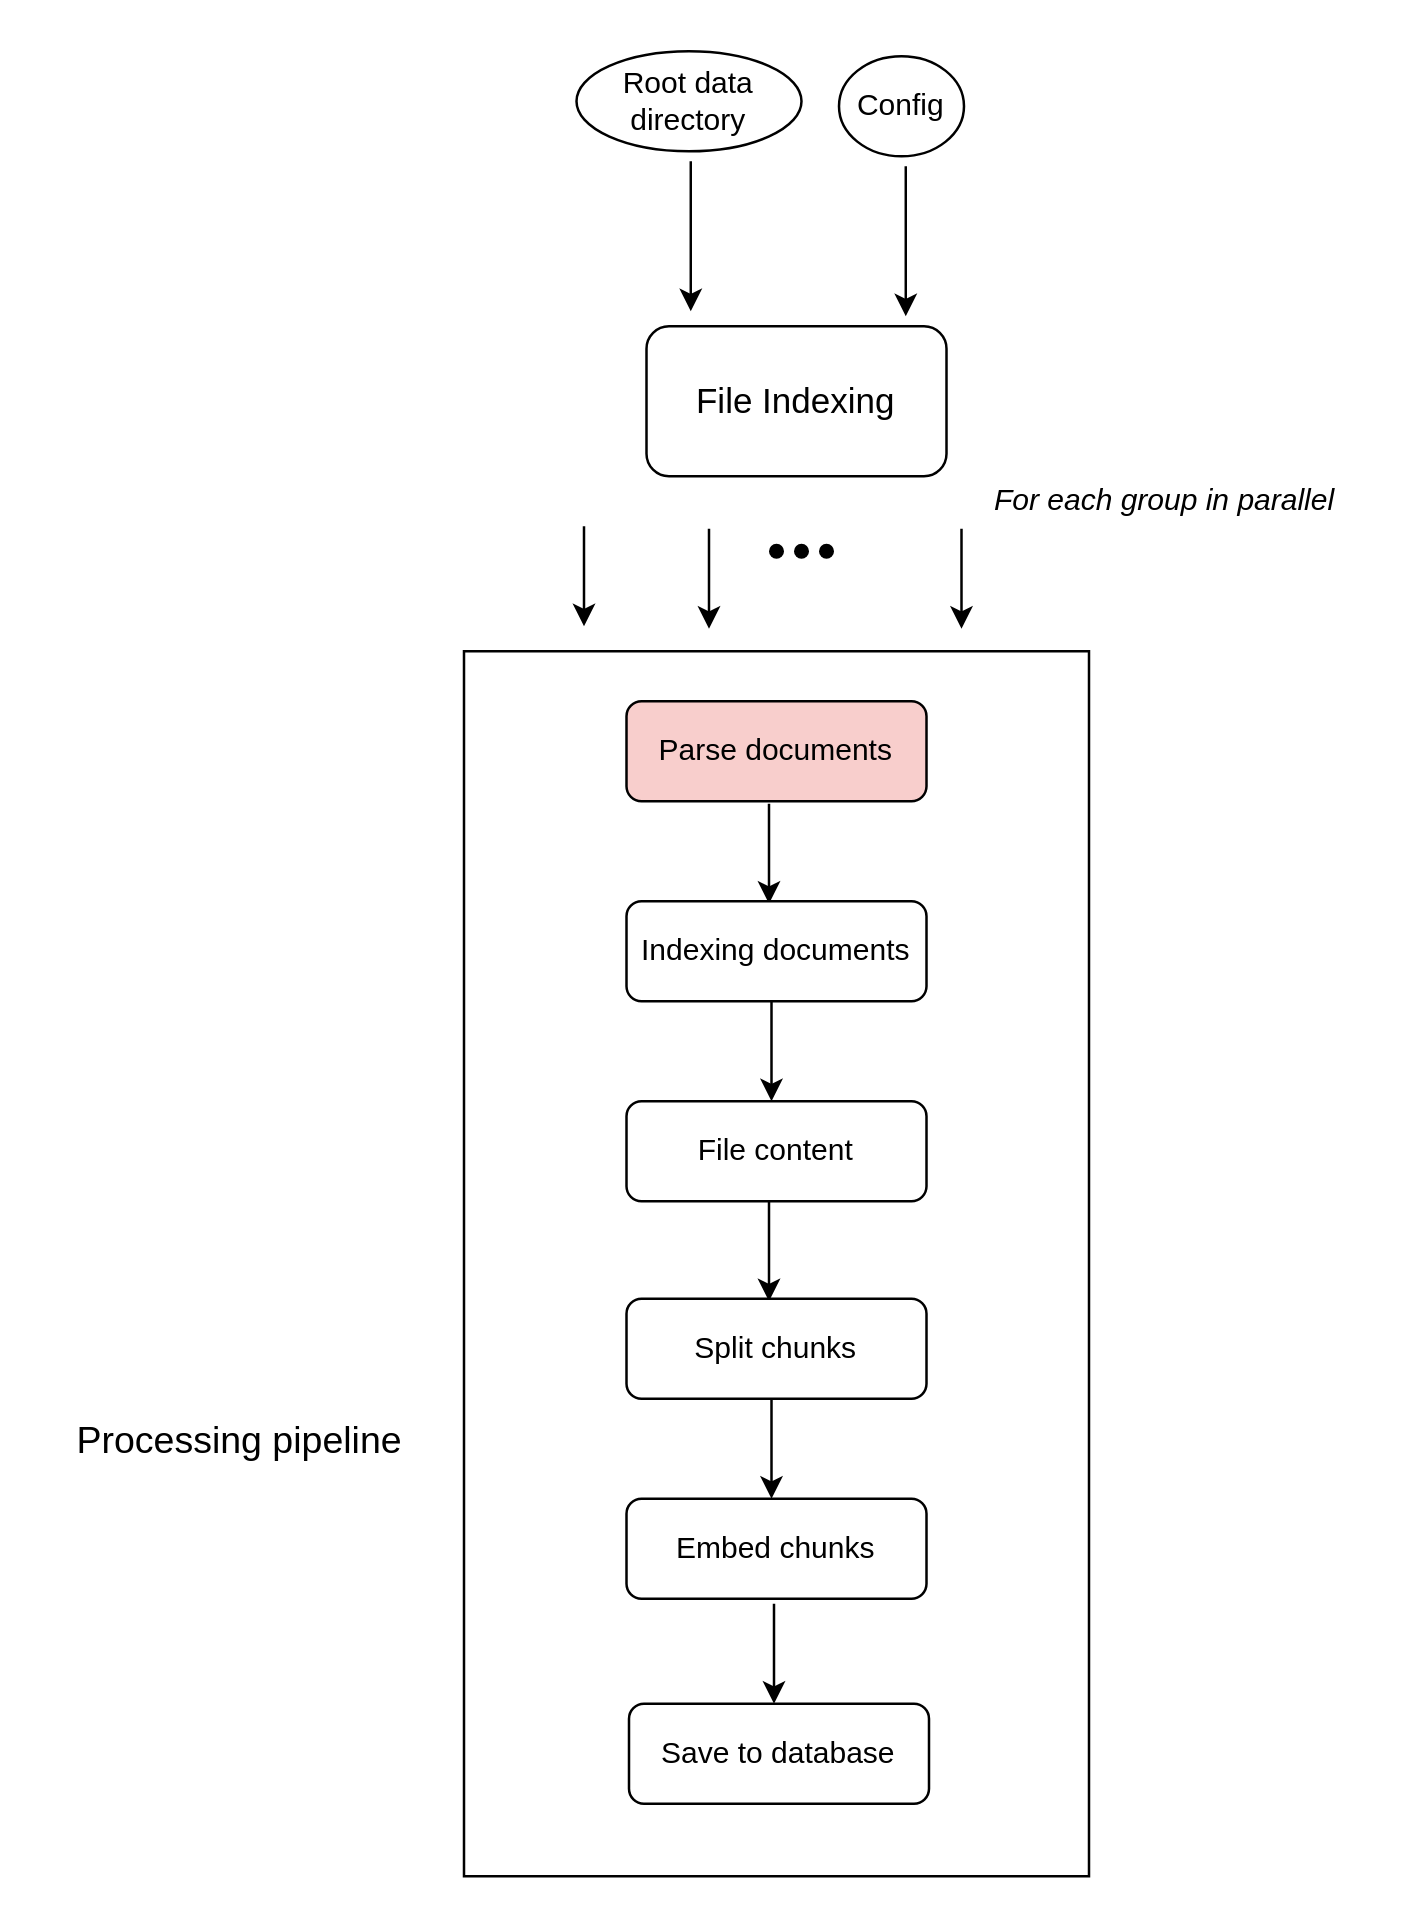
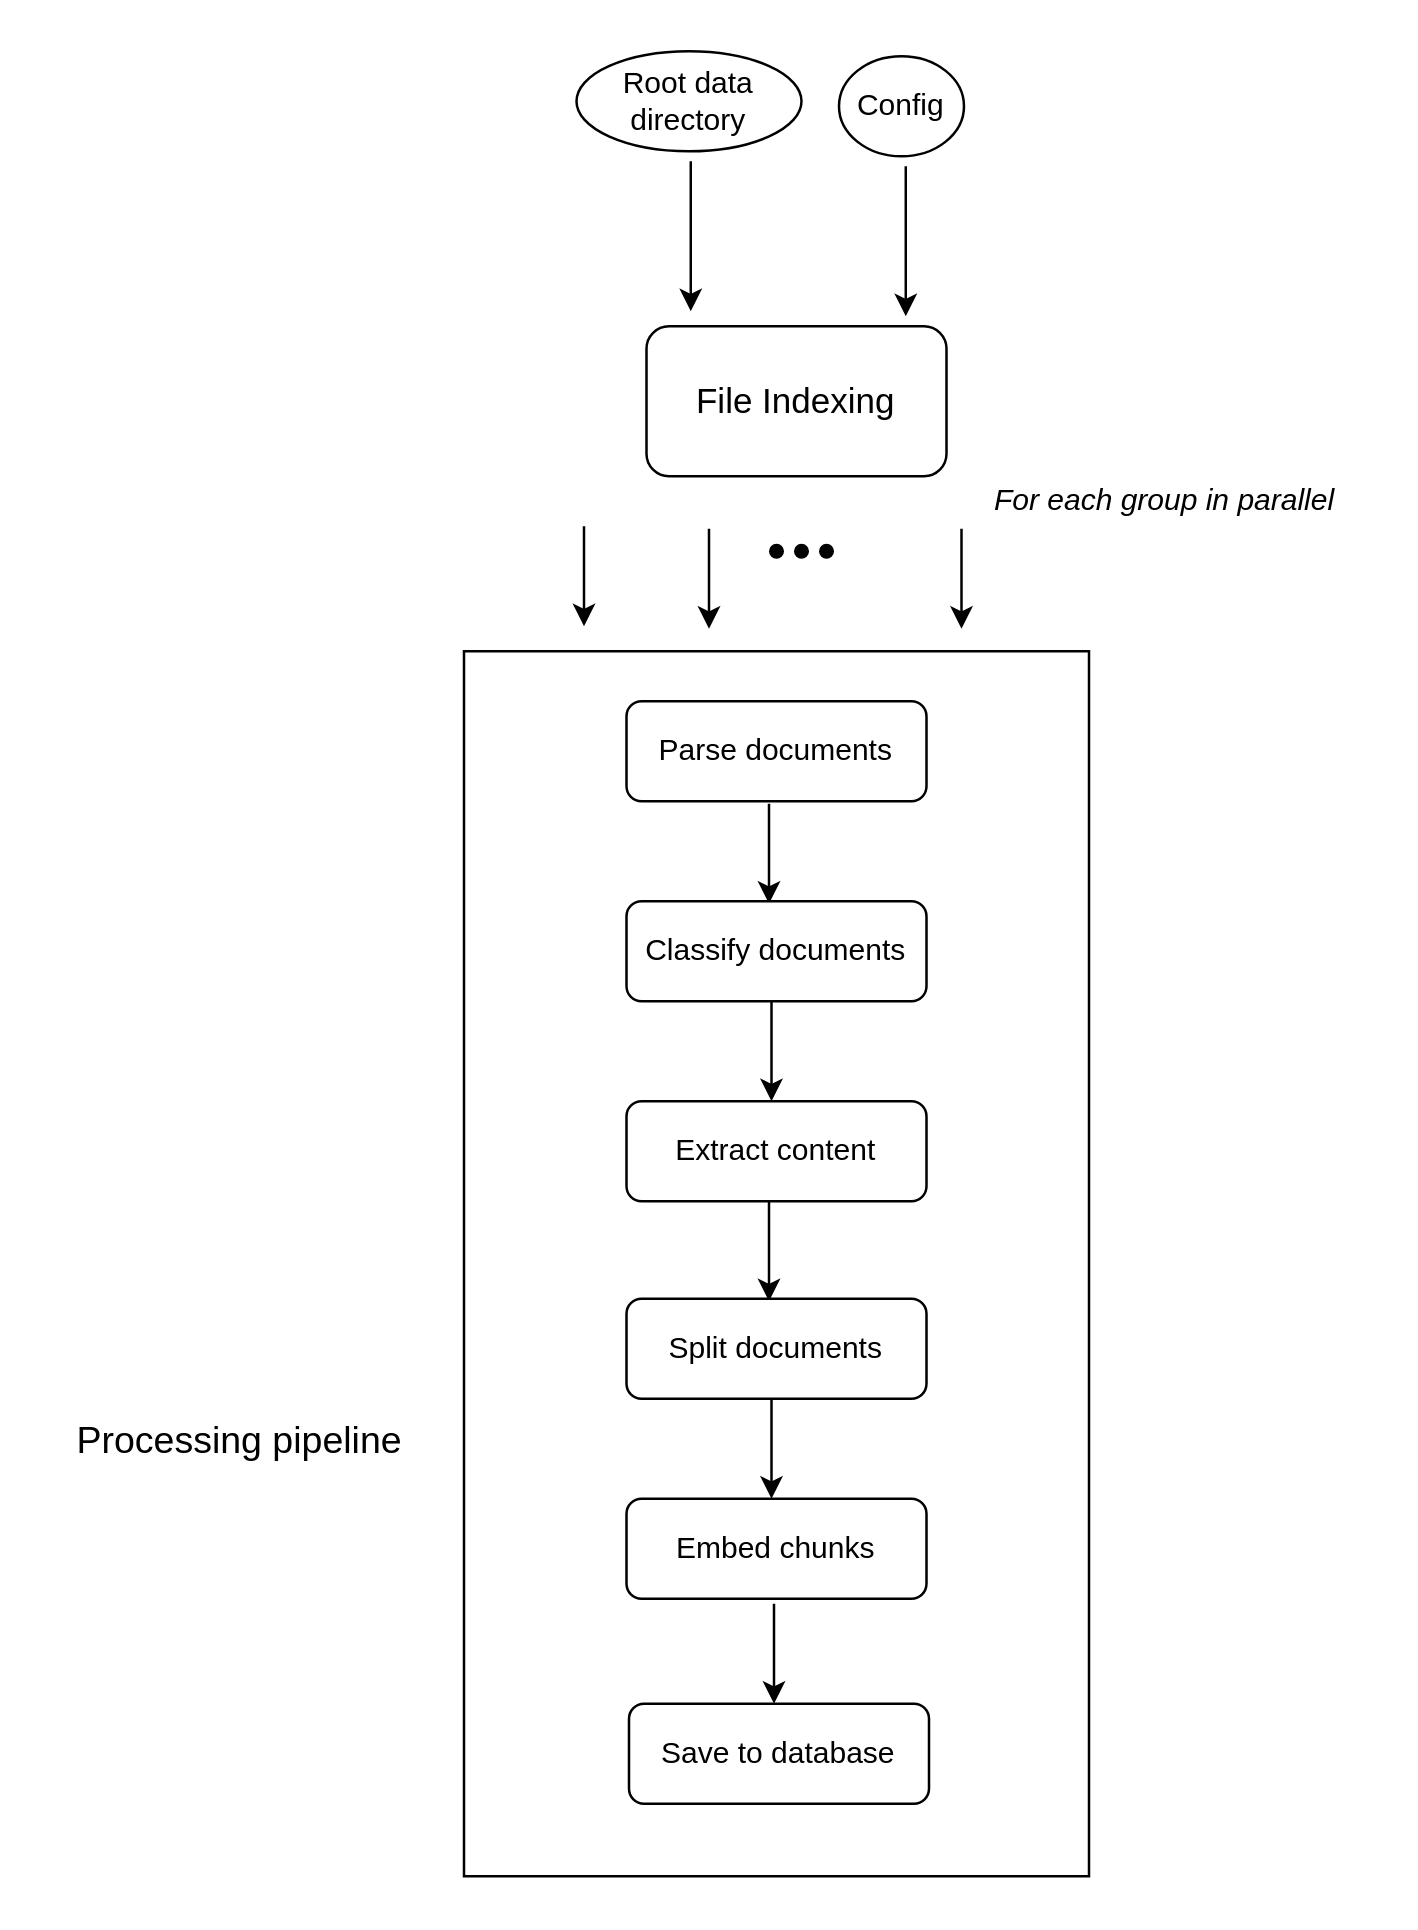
(776, 751) -> (776, 751)
(776, 951) -> (776, 951)
(776, 1151) -> (776, 1151)
(776, 1349) -> (776, 1349)
